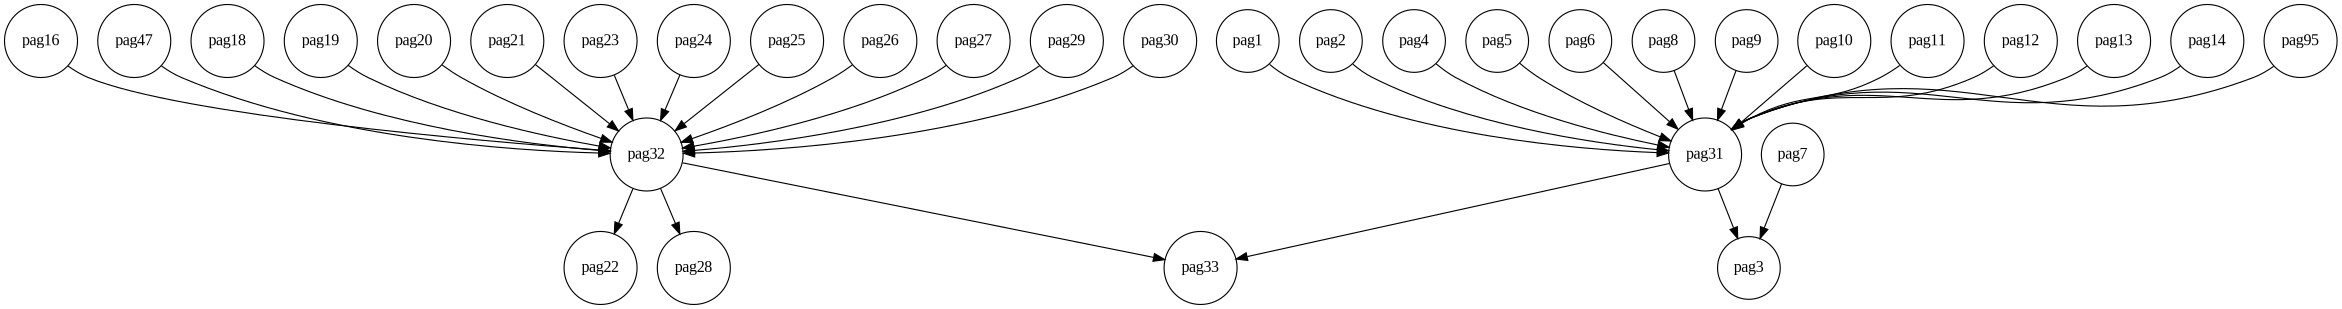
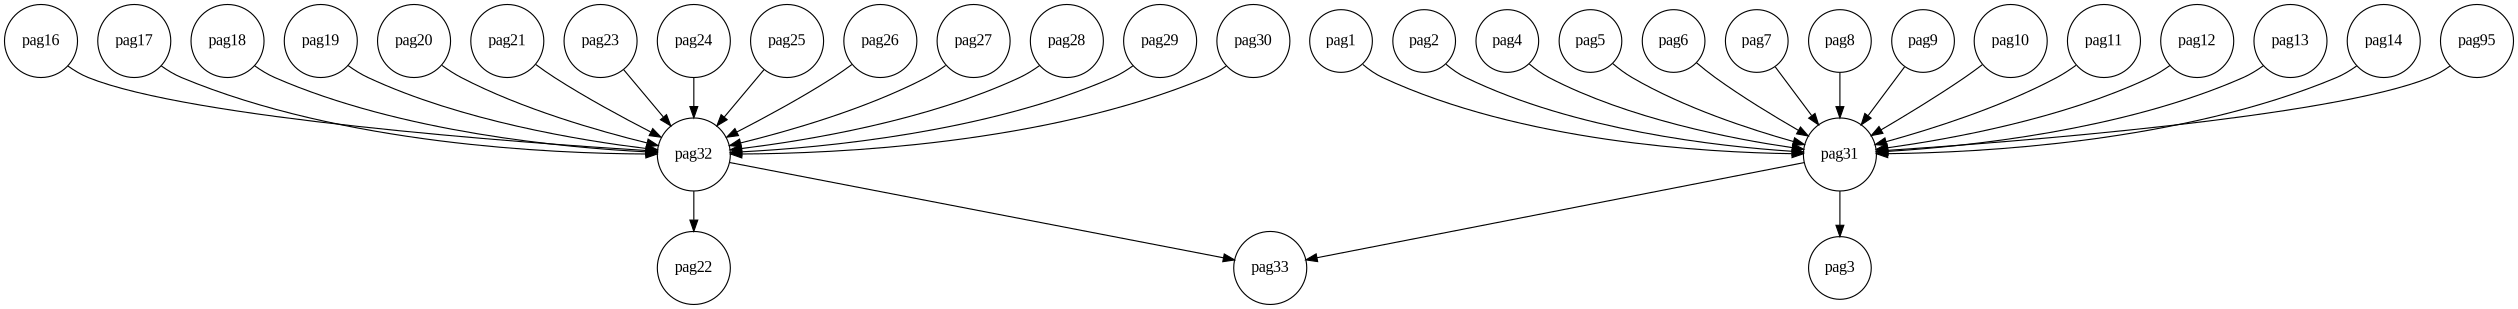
(134, 41) -> (134, 41)
(668, 206) -> (895, 120)
(1773, 206) -> (1793, 91)
